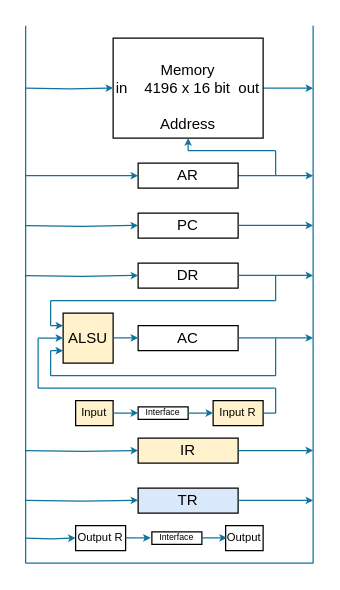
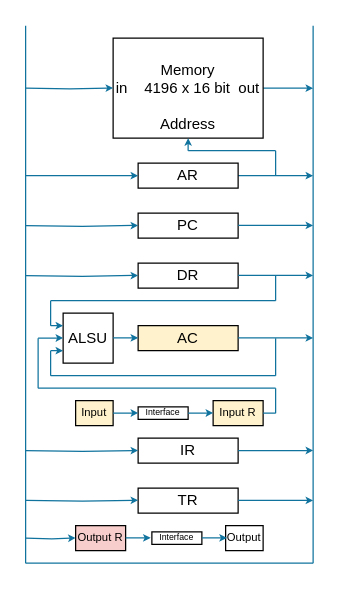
(88, 338) -> (88, 338)
(188, 338) -> (188, 338)
(188, 451) -> (188, 451)
(188, 501) -> (188, 501)
(101, 538) -> (101, 538)
